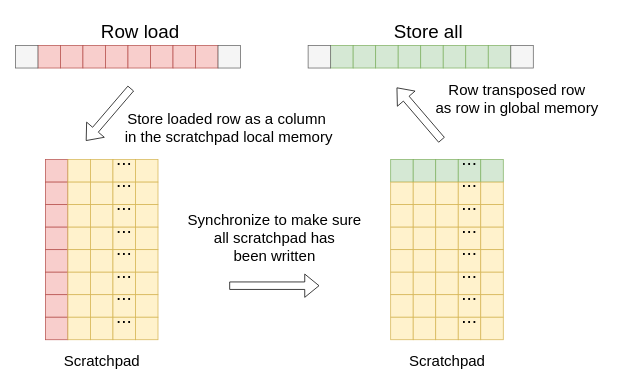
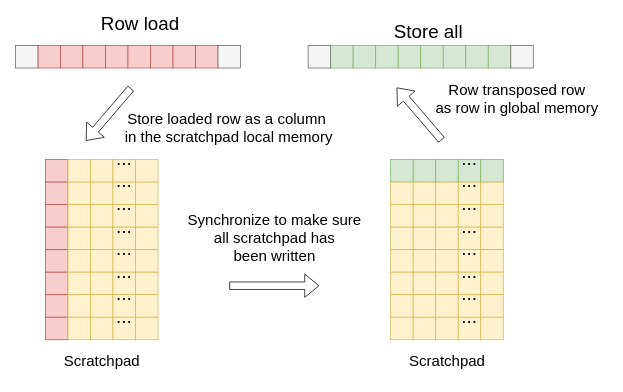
(140, 30) -> (140, 23)
